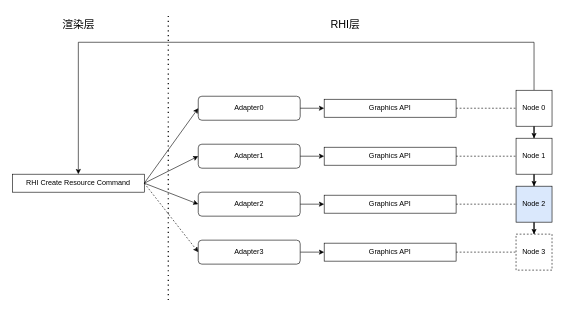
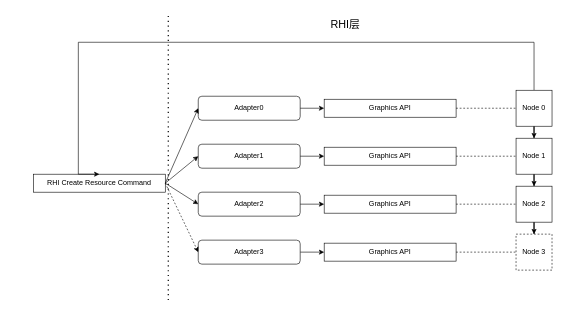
(78, 24) -> none
(78, 183) -> (99, 183)
(534, 204) -> (534, 204)
